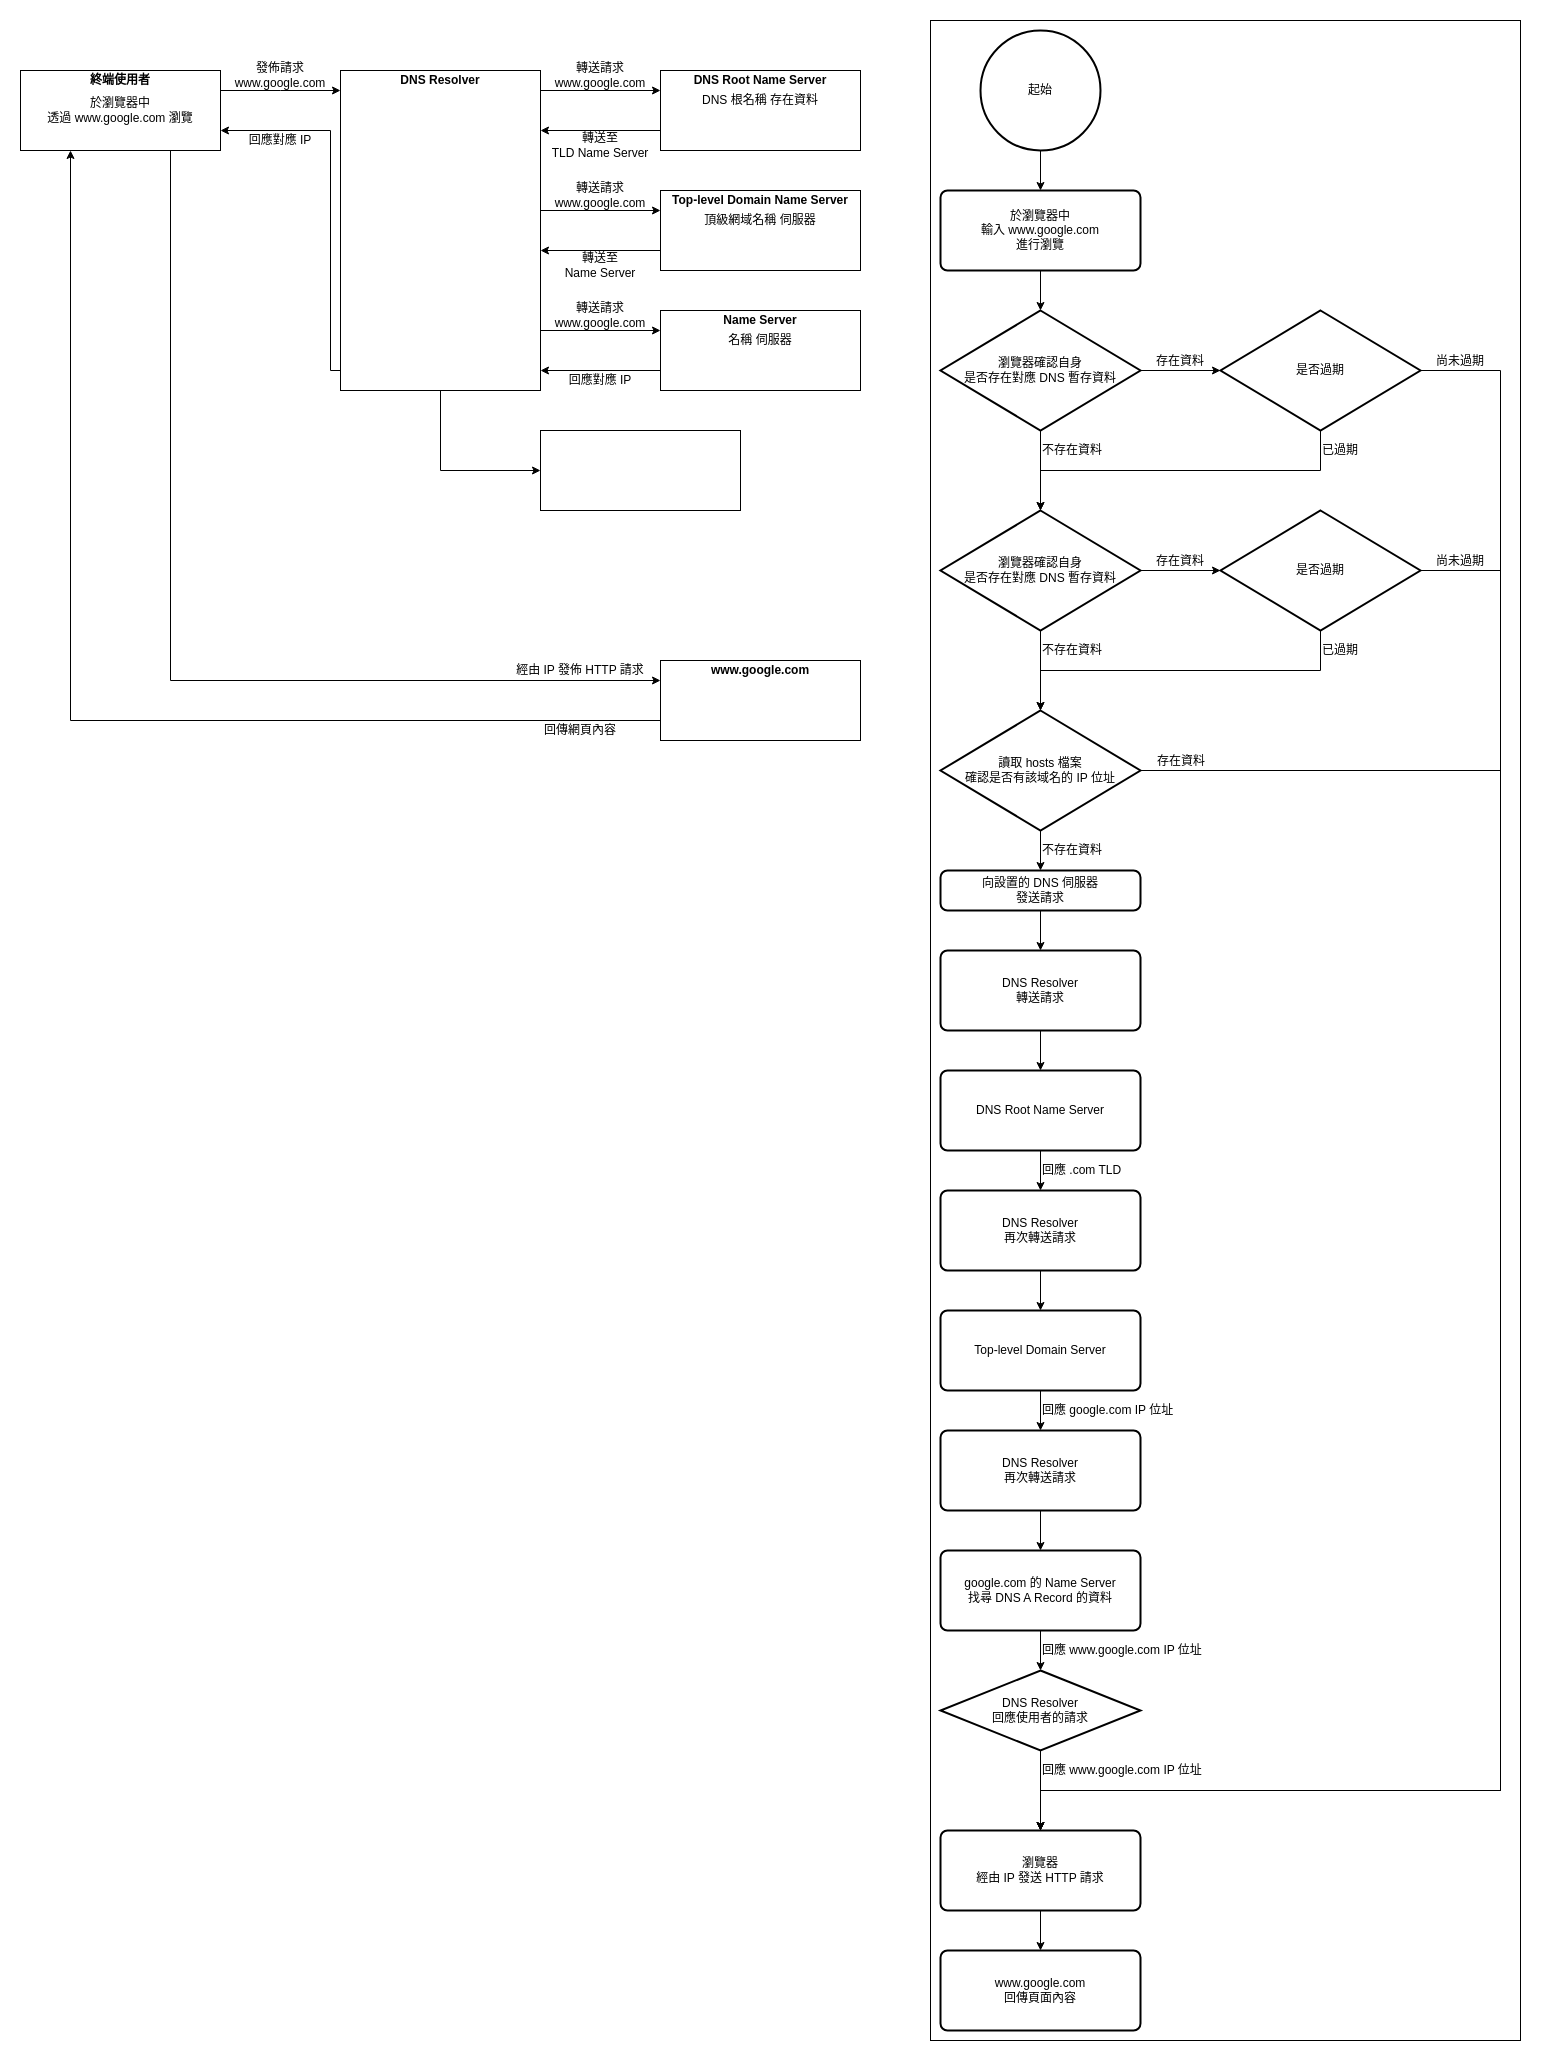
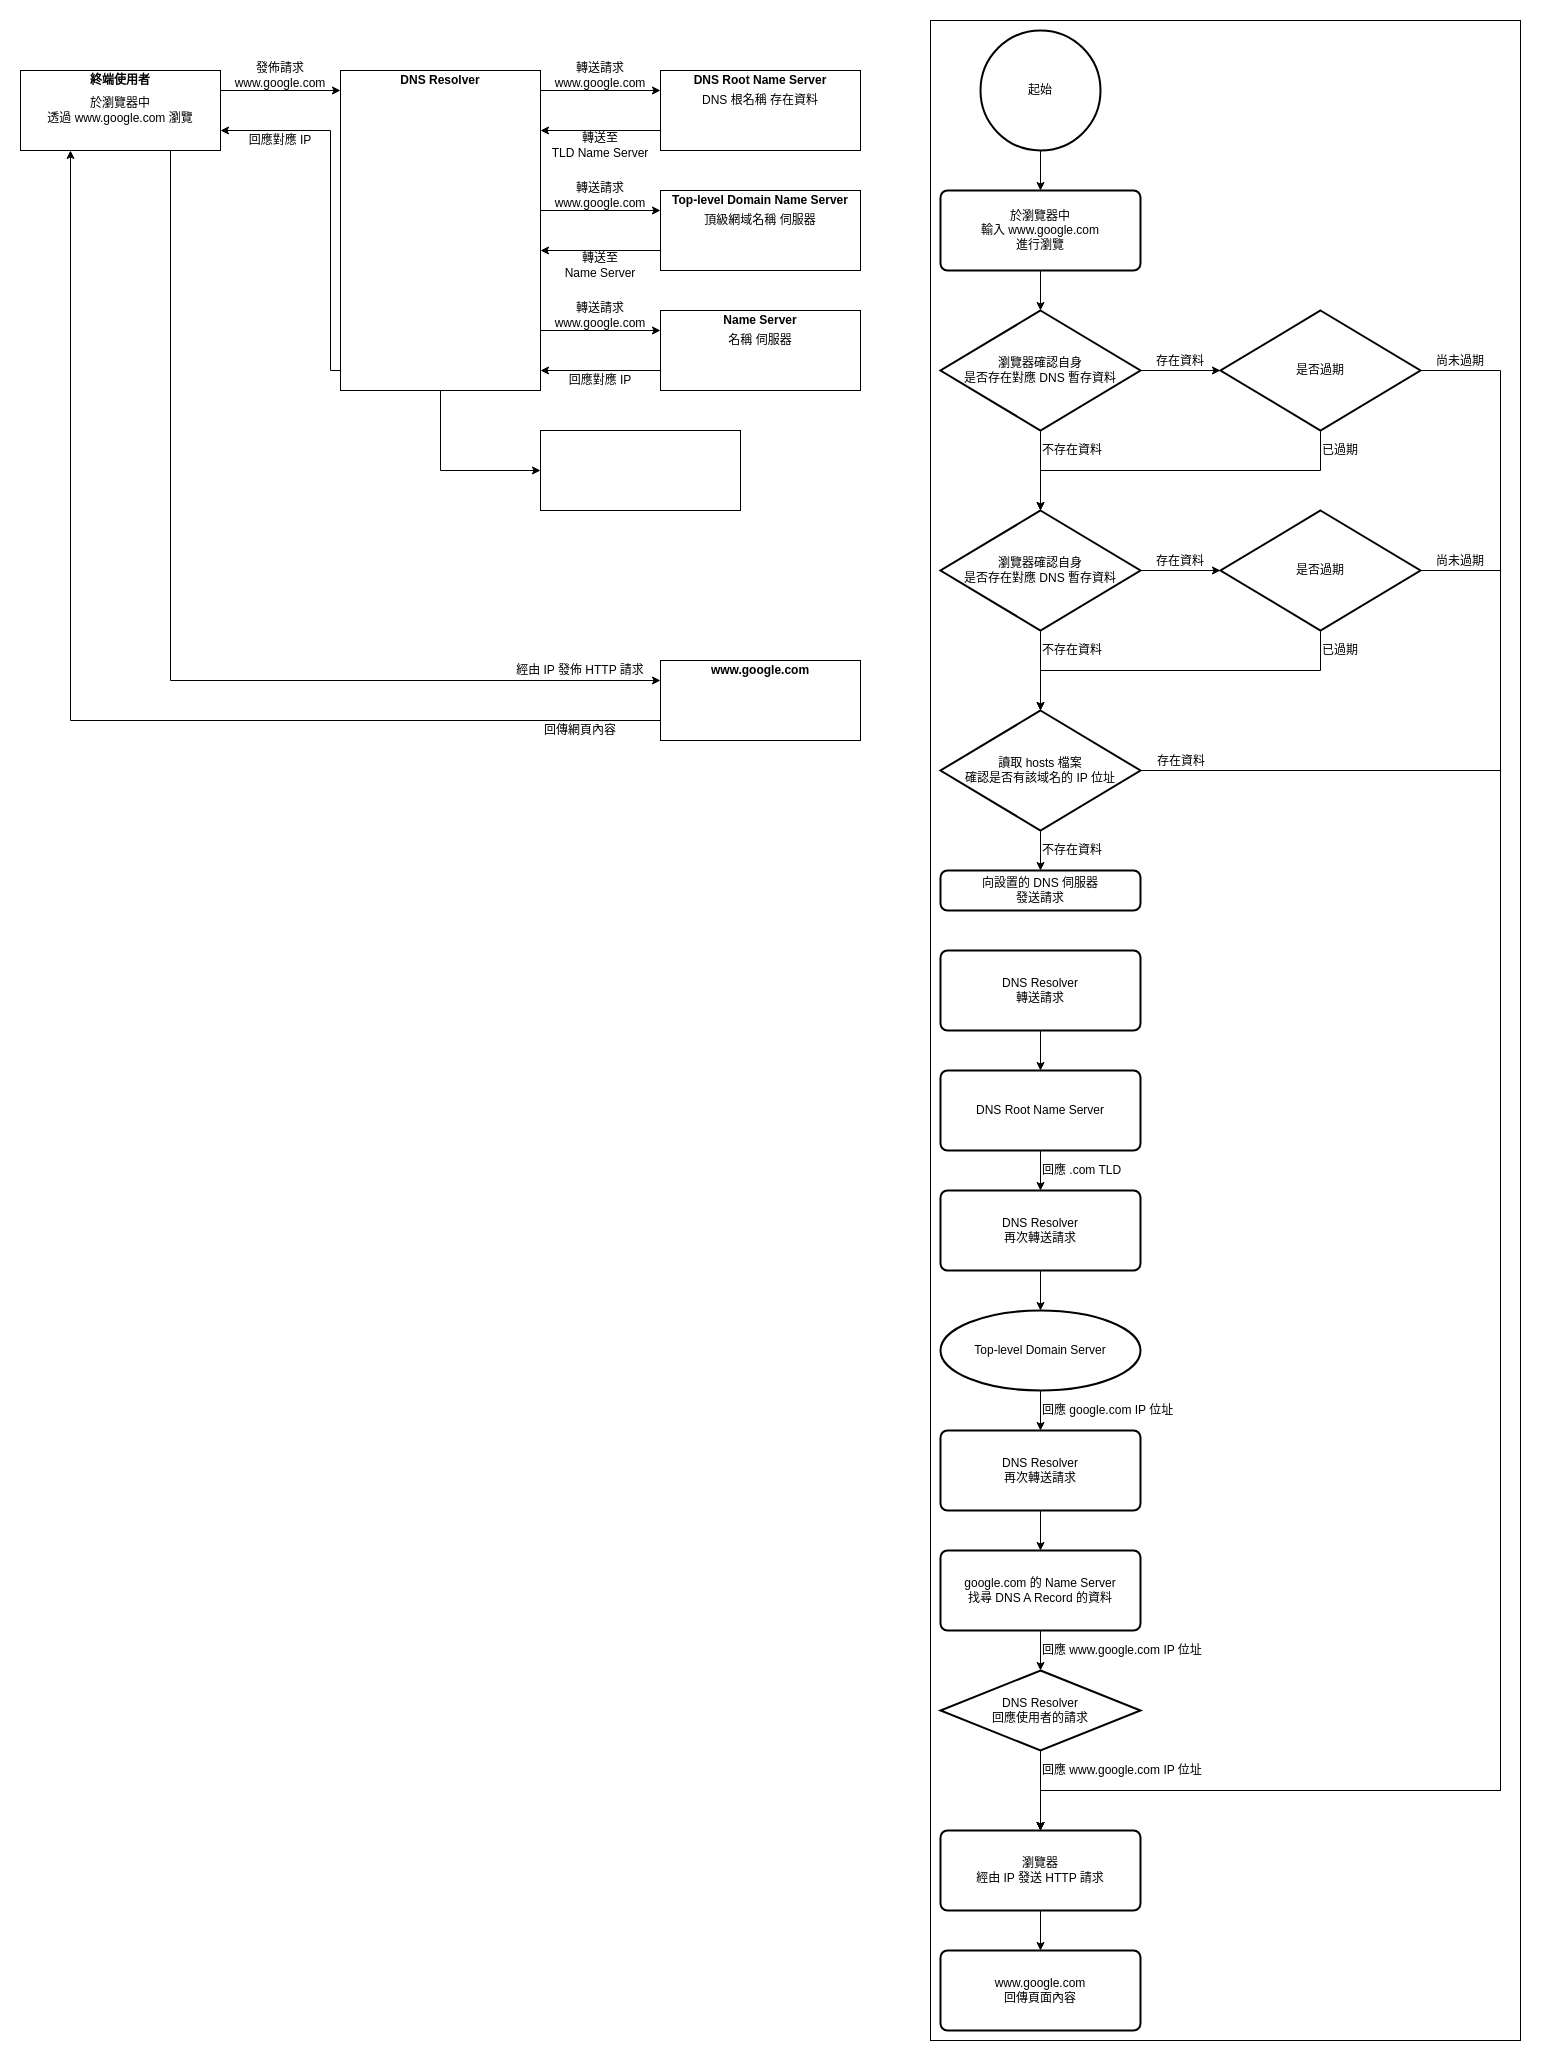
(1041, 927) -> none
(1041, 1351) -> (1041, 1351)
